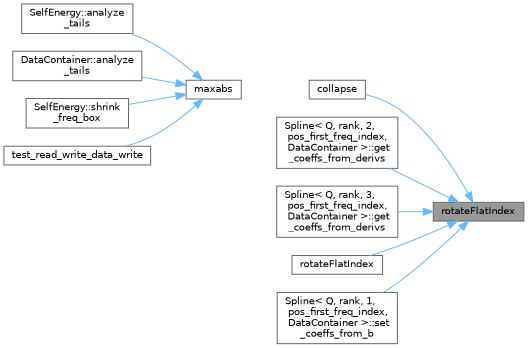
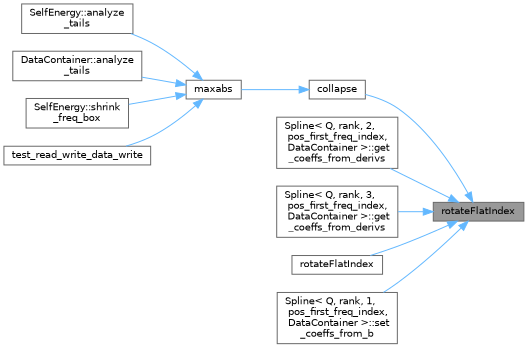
none -> (270, 90)
